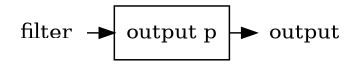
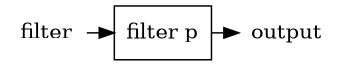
(172, 33) -> (163, 33)
